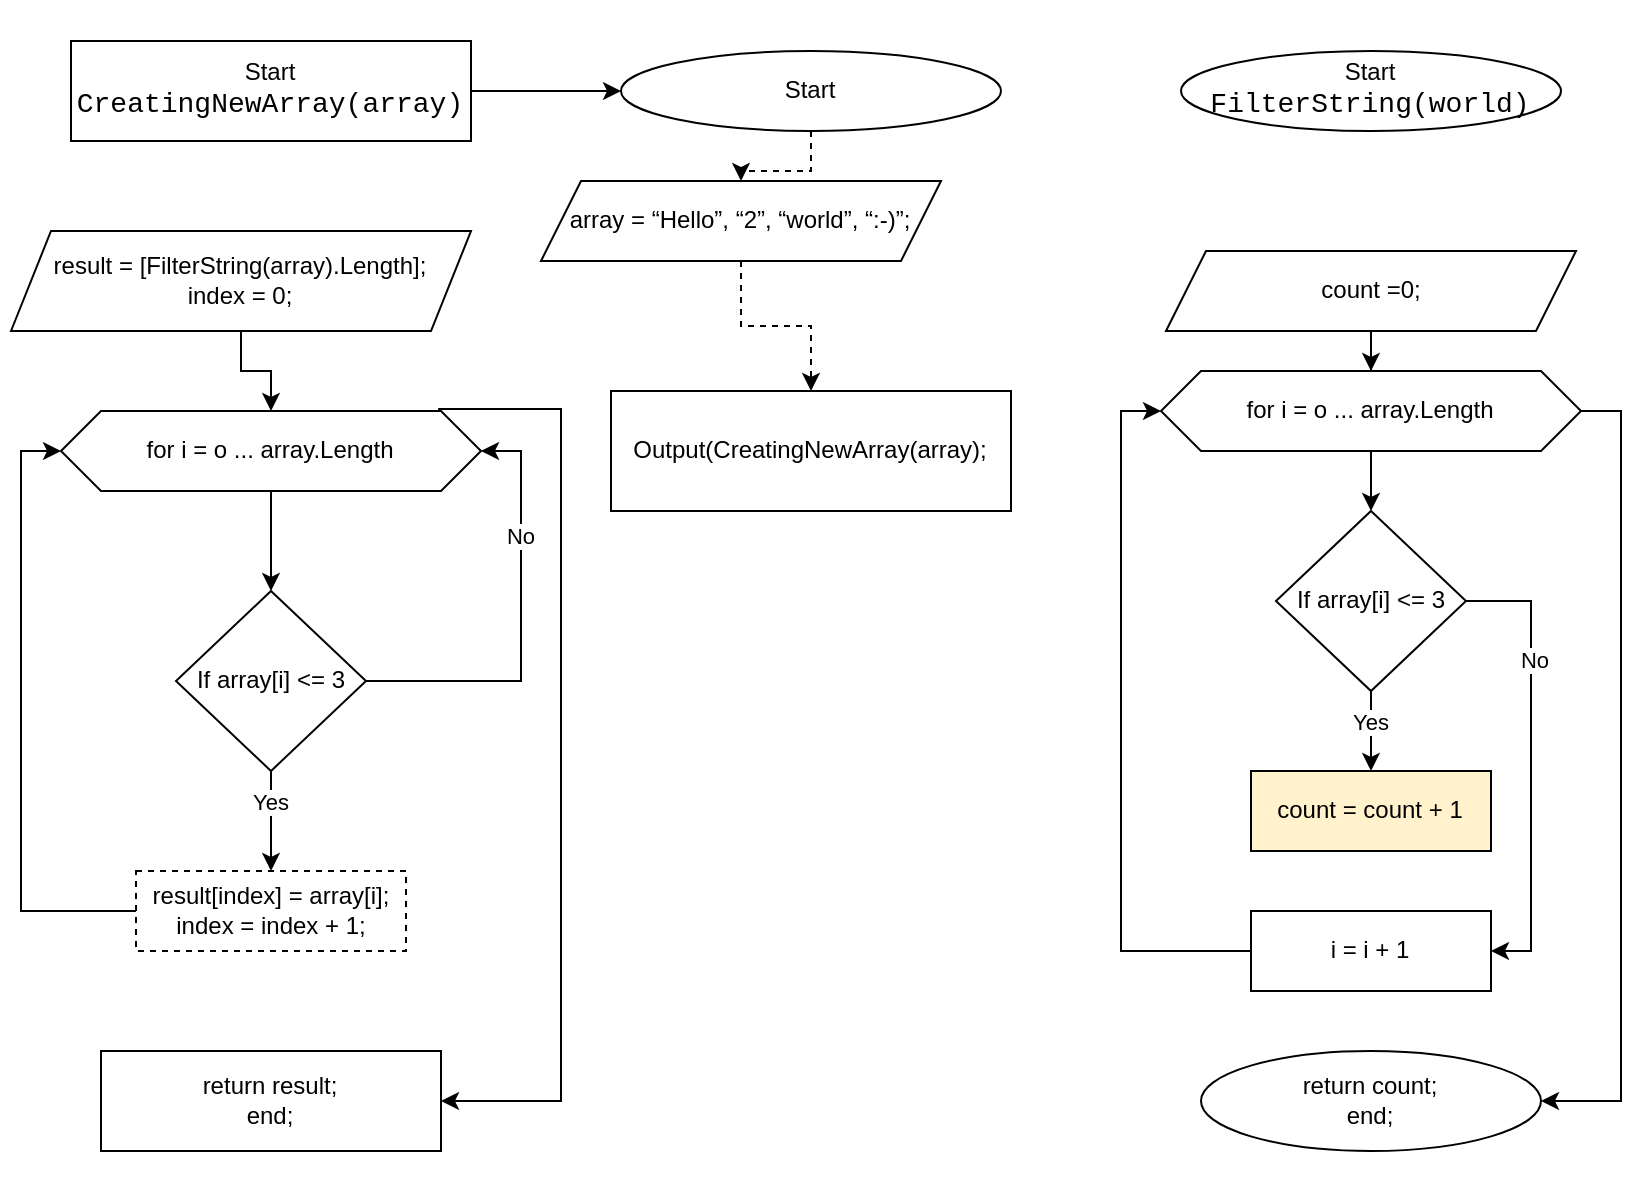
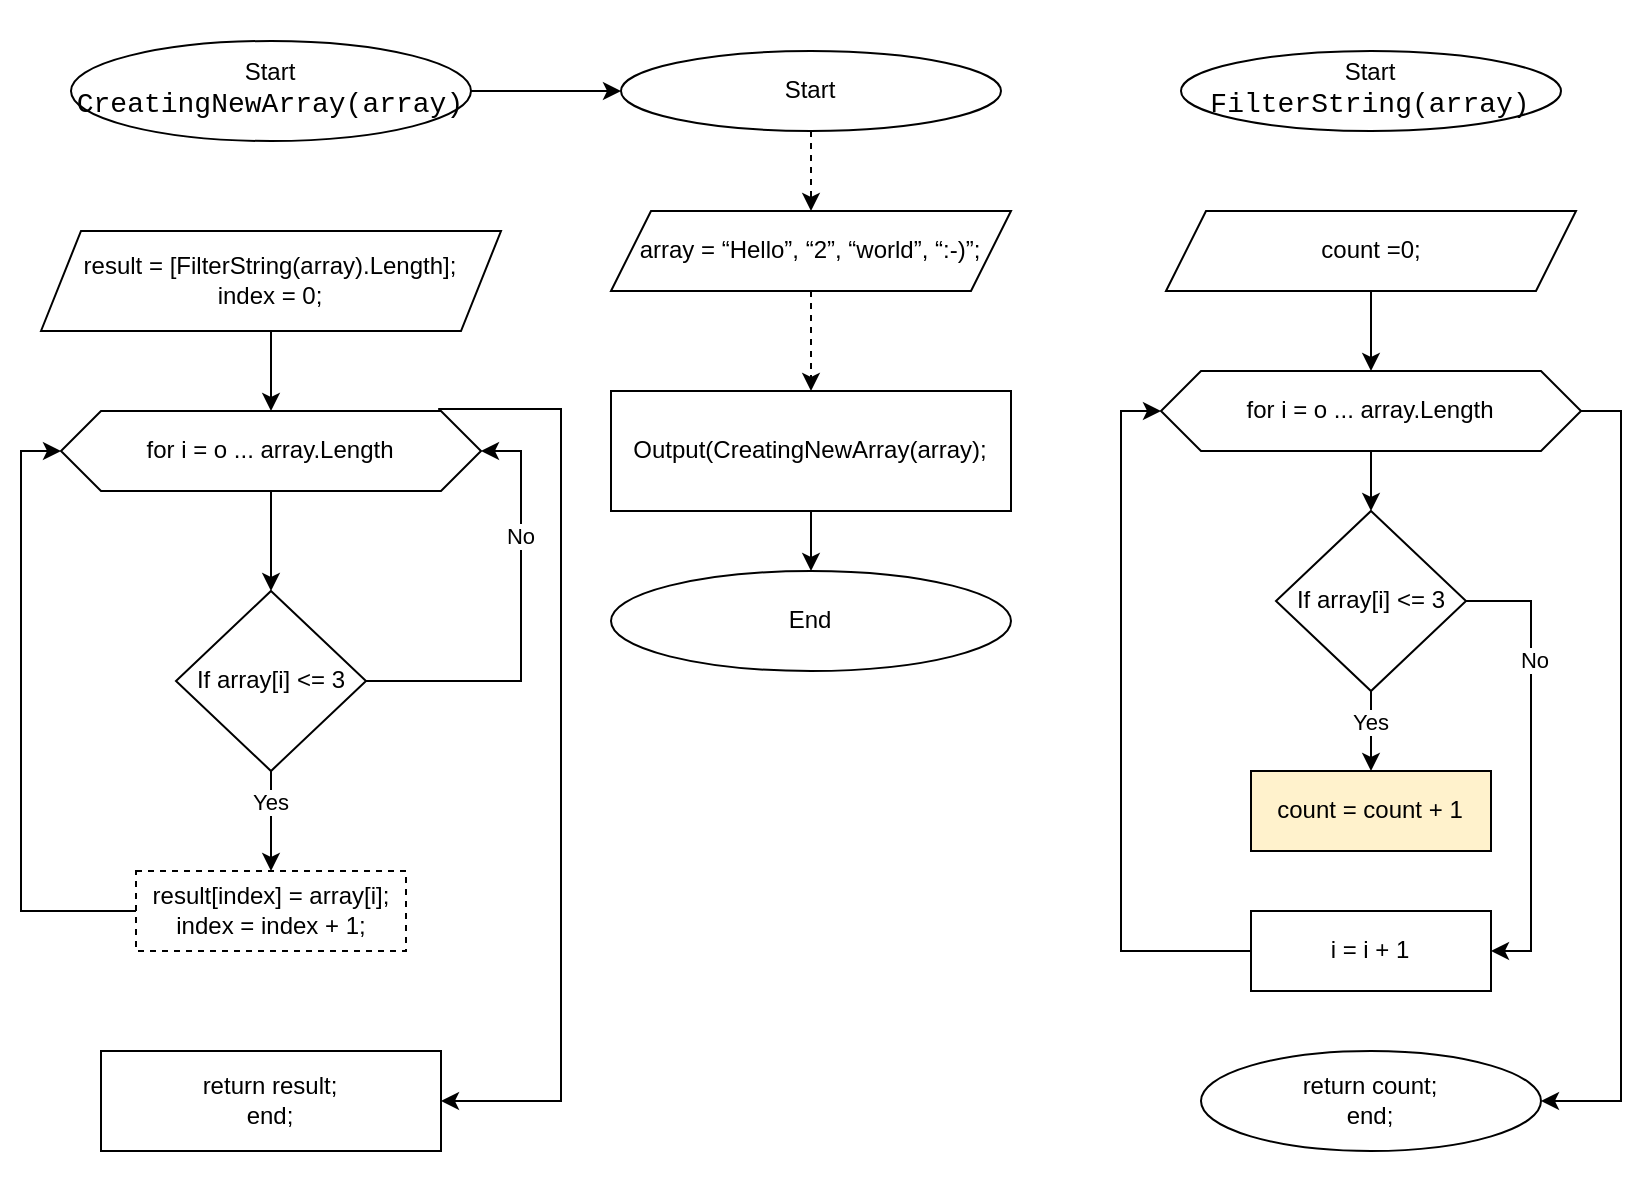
(271, 91) -> (271, 91)
(1371, 91) -> (1371, 91)
(741, 221) -> (811, 251)
(241, 281) -> (271, 281)
(1371, 291) -> (1371, 251)
none -> (811, 548)
none -> (811, 621)
